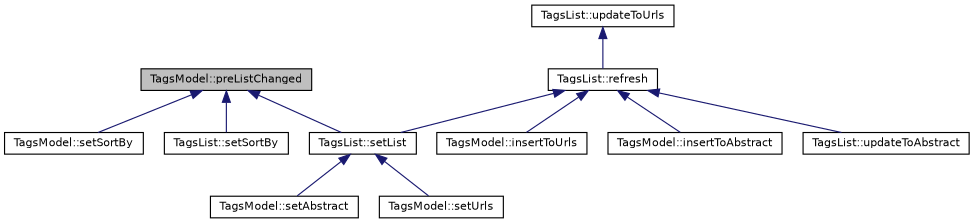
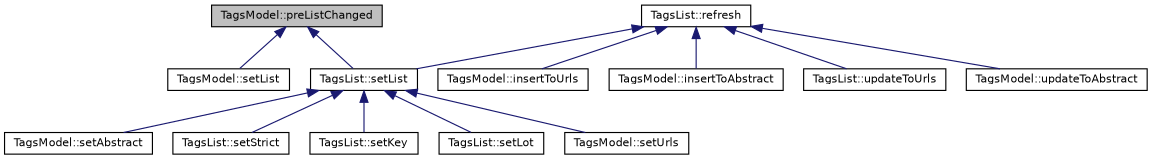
(603, 54) -> (791, 50)
(74, 143) -> (229, 80)
(226, 143) -> none
none -> (231, 143)
none -> (364, 143)
none -> (491, 143)
(886, 143) -> (1057, 80)
